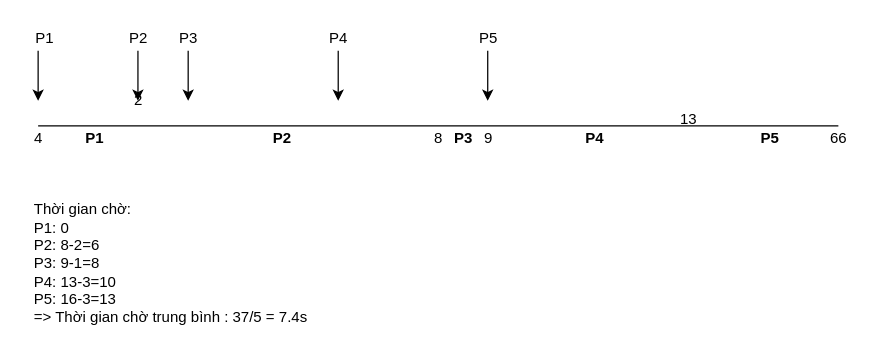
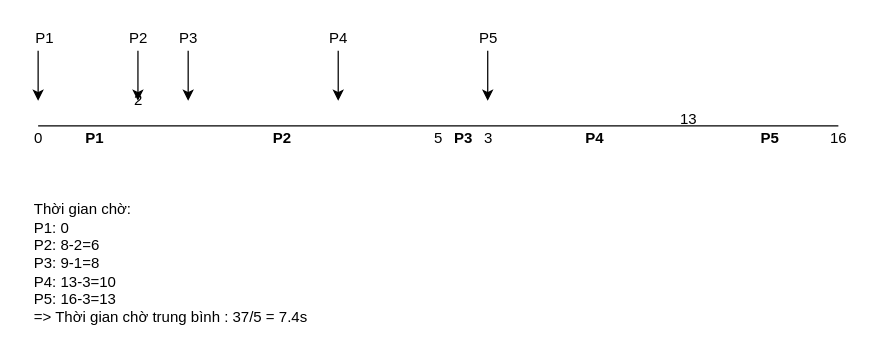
(39, 138) -> (39, 138)
(439, 138) -> (439, 138)
(489, 138) -> (489, 138)
(839, 138) -> (839, 138)
